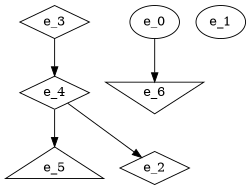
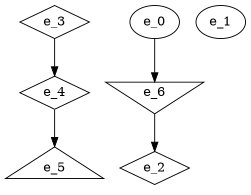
(101, 128) -> (155, 128)
